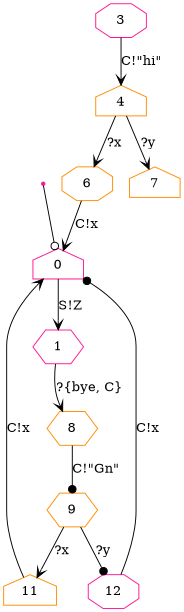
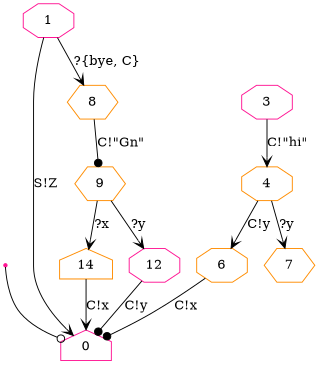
(121, 102) -> (267, 184)
(114, 143) -> (259, 225)
(155, 184) -> (290, 265)
(74, 221) -> (159, 309)
(58, 300) -> (34, 188)
(58, 347) -> (49, 21)
(148, 428) -> (136, 306)
(91, 547) -> (125, 221)
(30, 592) -> (86, 265)
